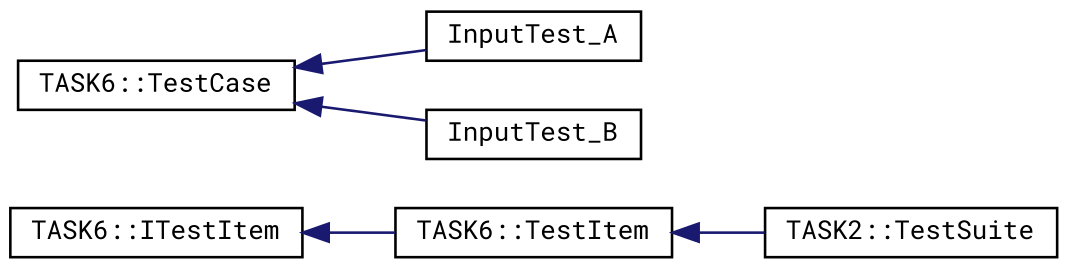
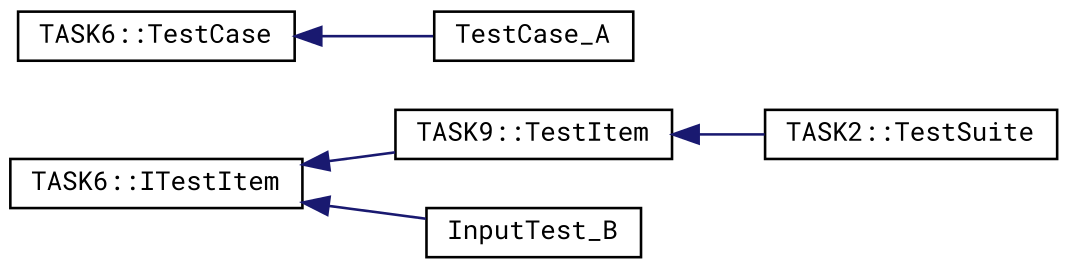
(534, 36) -> (534, 36)
(374, 114) -> (377, 212)
(534, 233) -> (534, 134)
